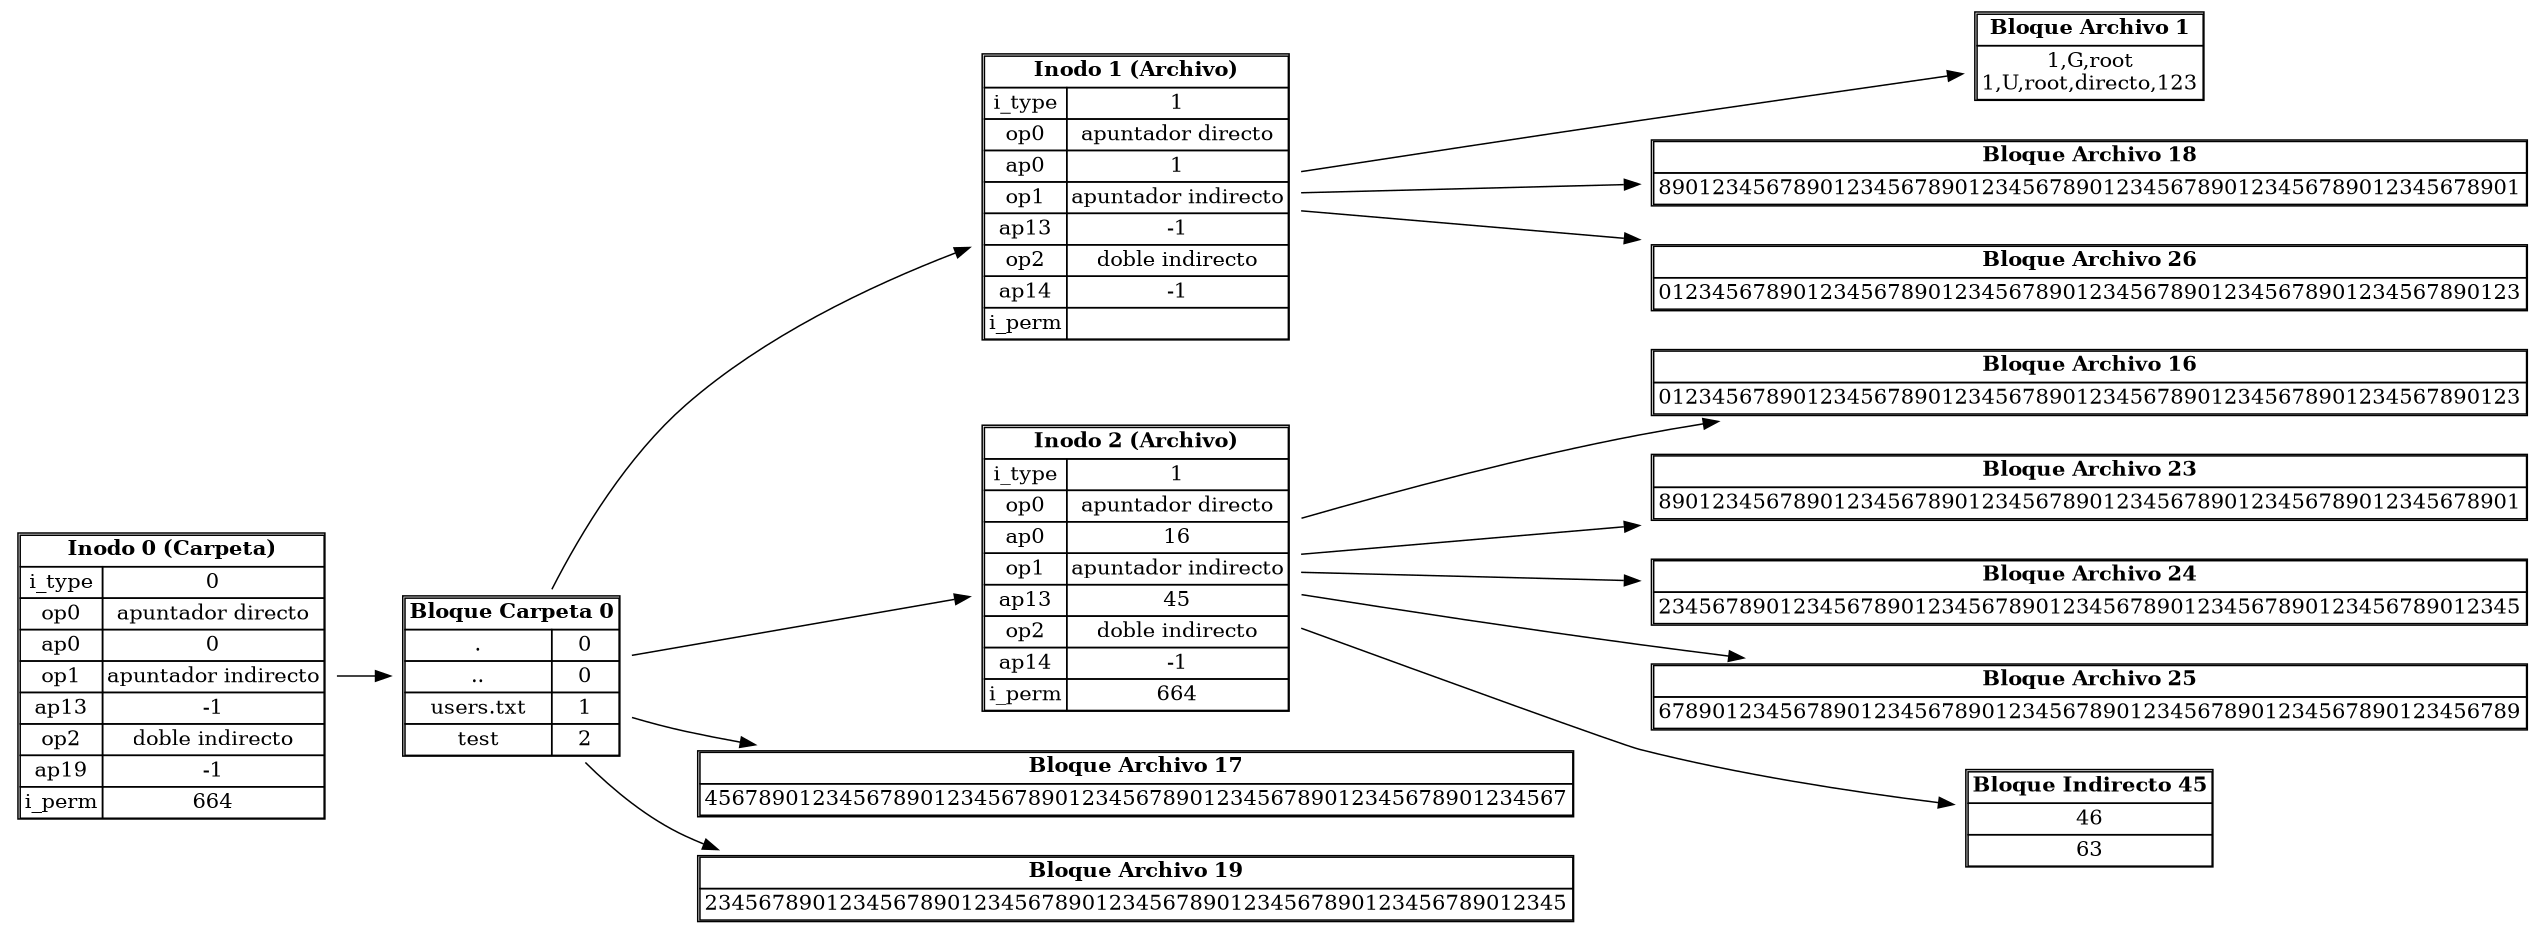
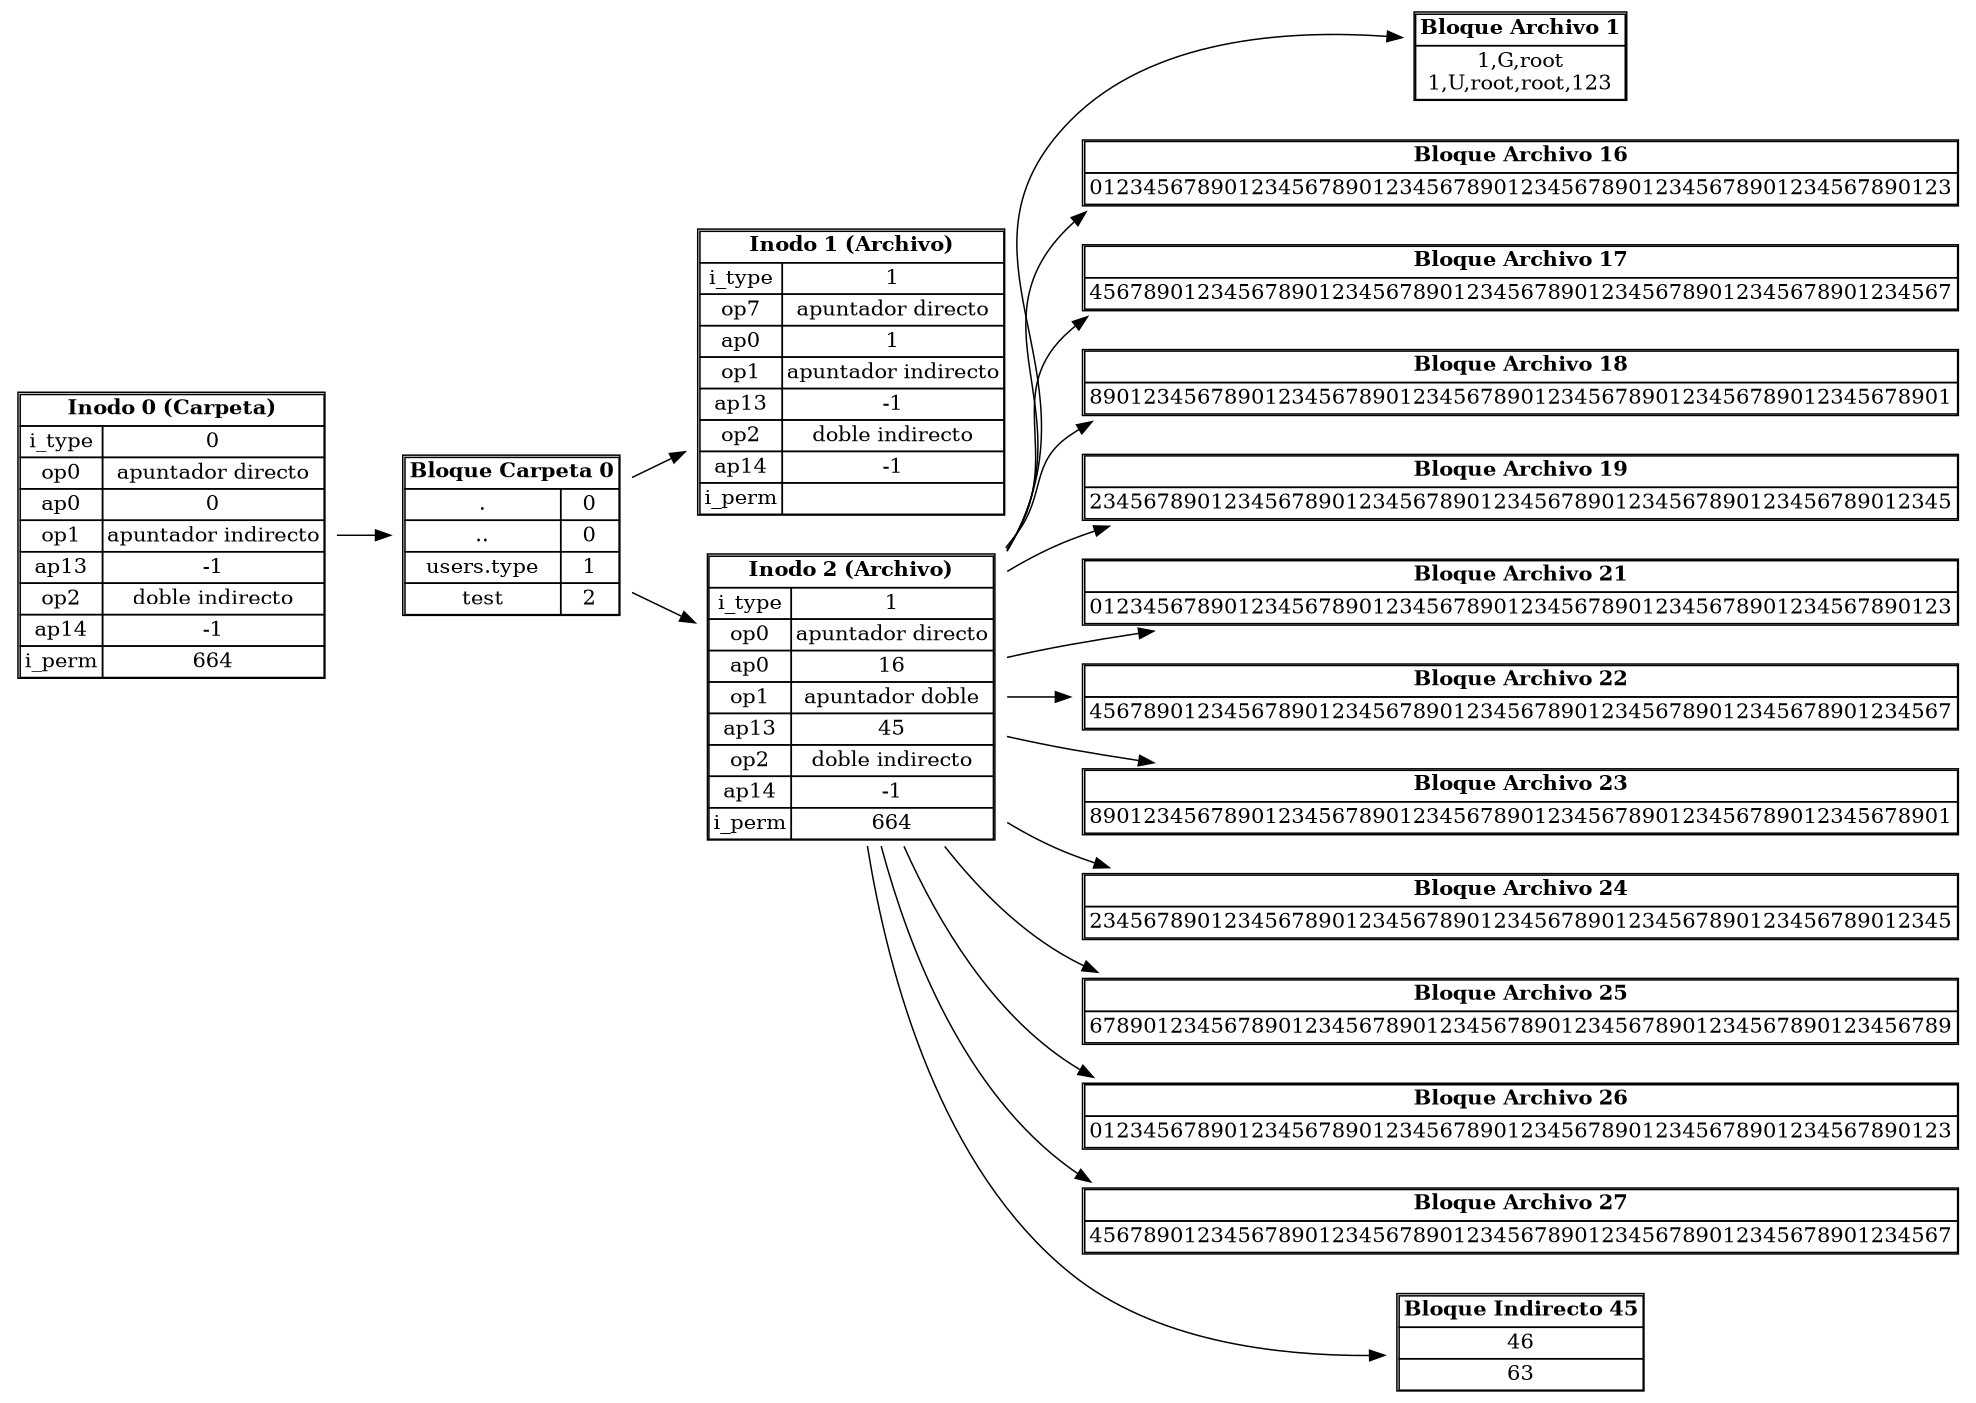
(2090, 83) -> (1520, 83)
(1624, 123) -> (1036, 167)
(1026, 134) -> (741, 309)
(1463, 189) -> (1048, 458)
(1463, 225) -> (976, 971)
(1178, 568) -> (892, 697)
none -> (1520, 592)
none -> (1520, 697)
(478, 707) -> (483, 567)
(686, 731) -> (1035, 434)
(61, 770) -> (61, 630)
(640, 809) -> (1050, 549)
none -> (1520, 1221)
